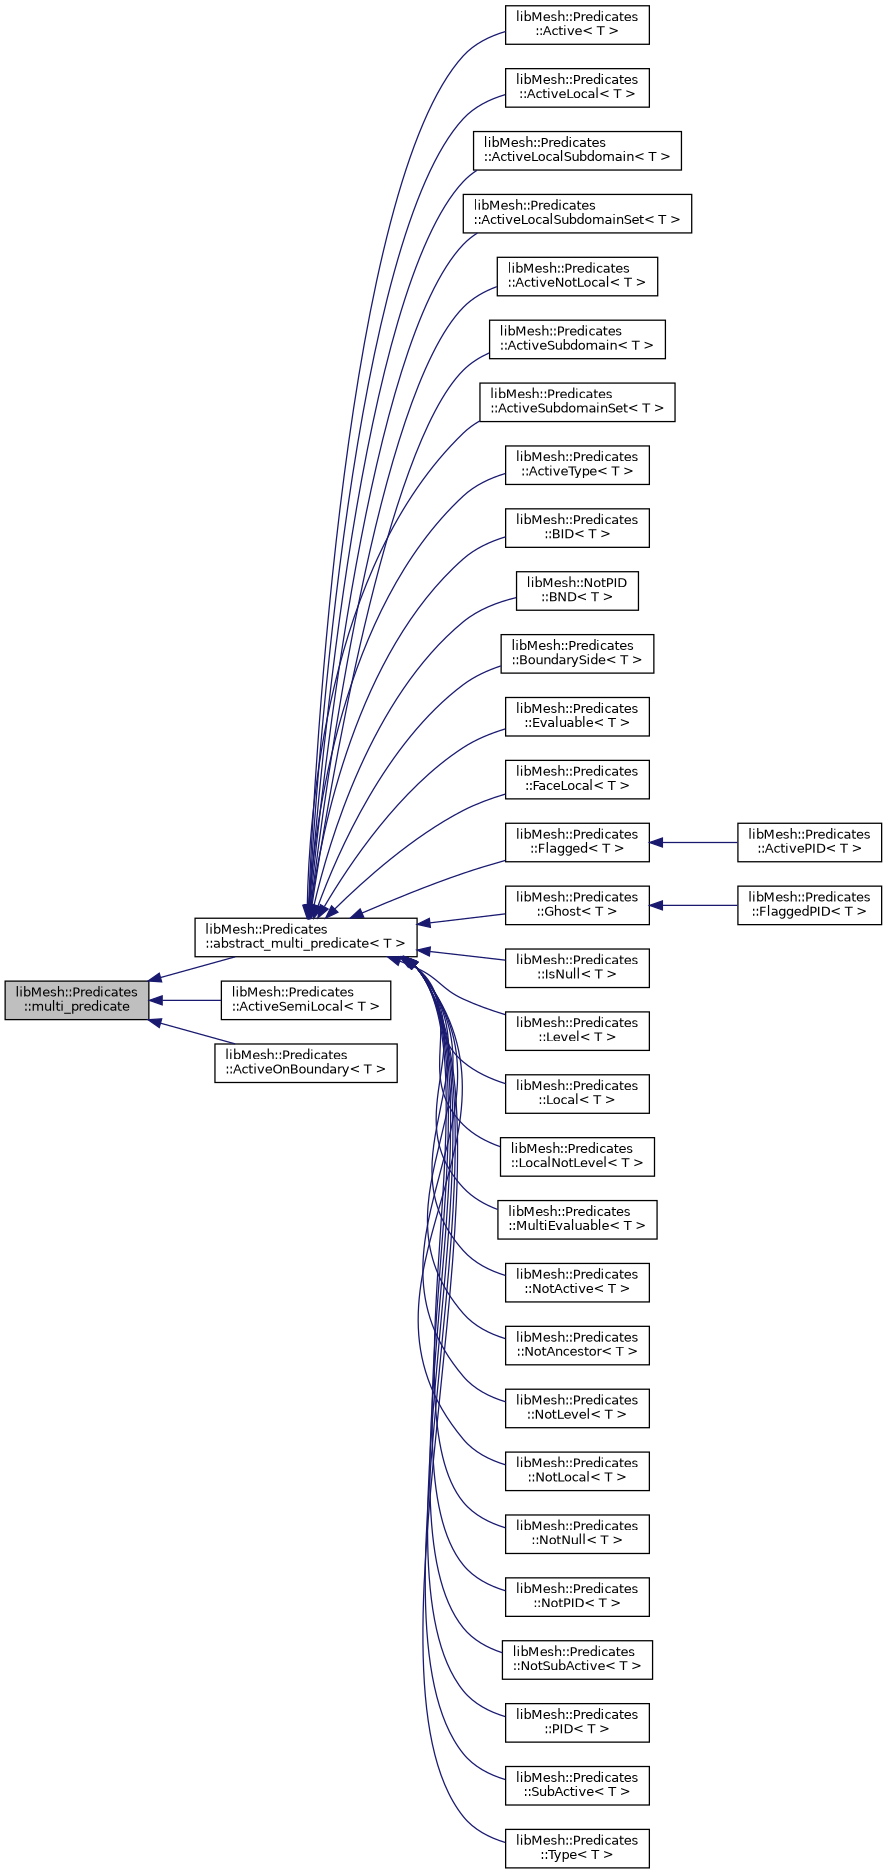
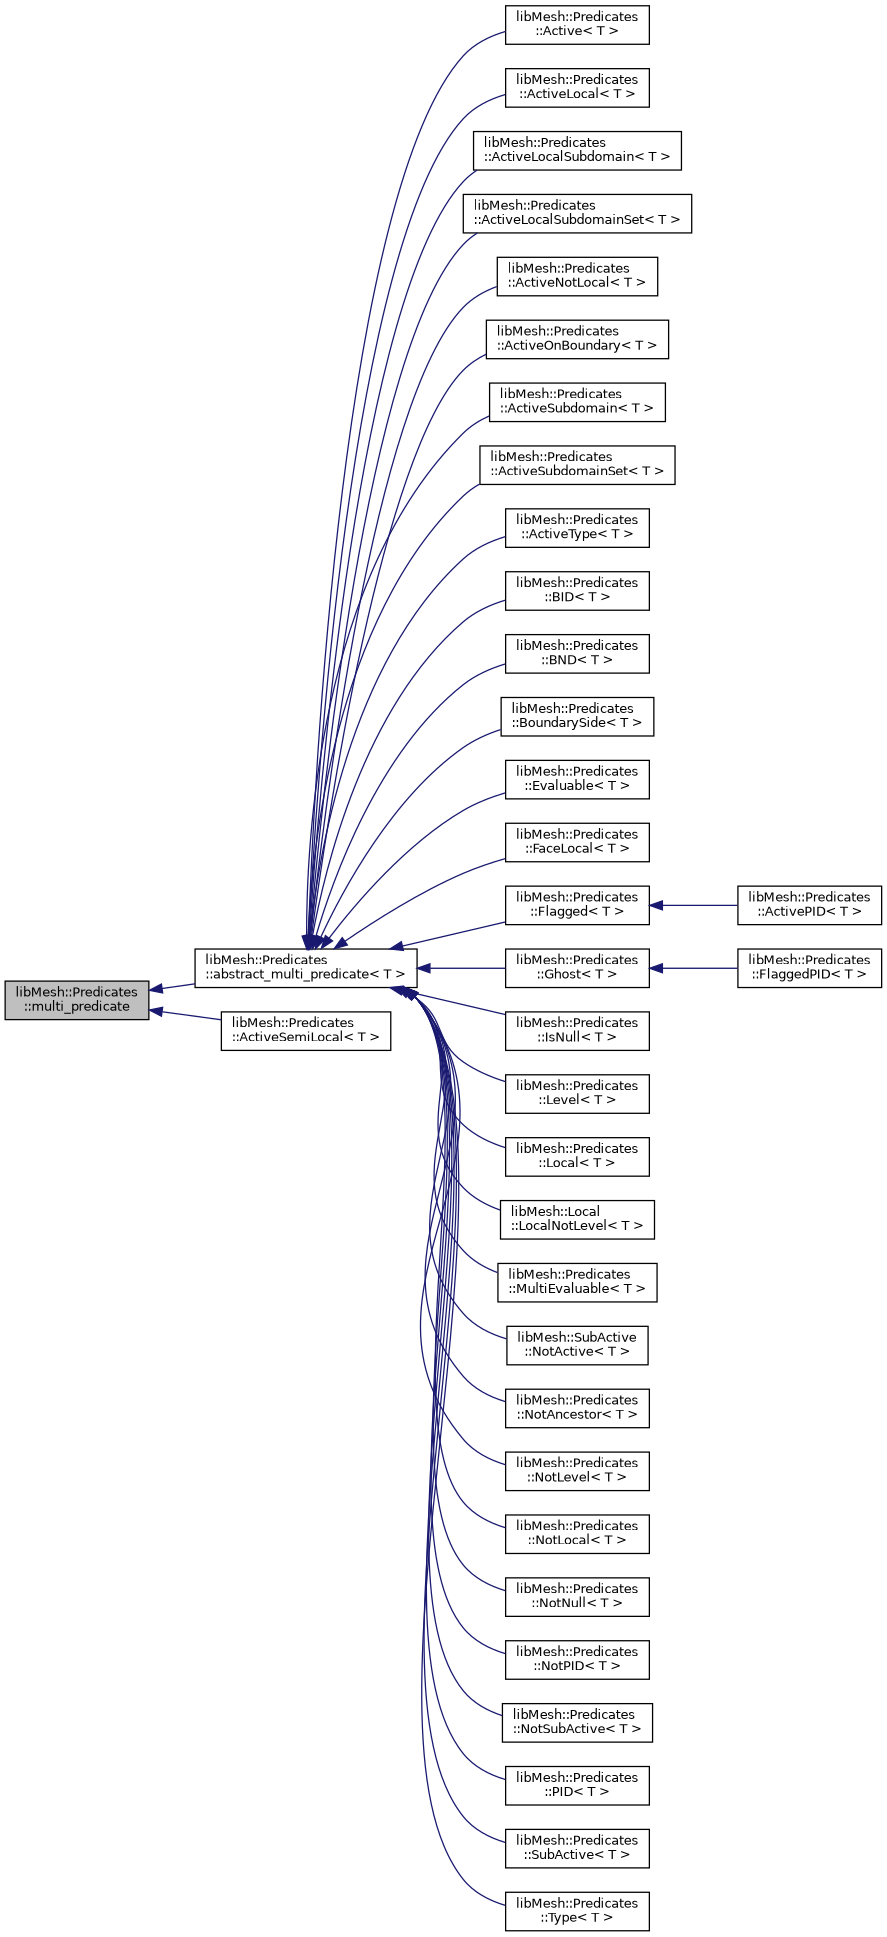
(578, 591) -> (578, 654)
(198, 1034) -> (365, 631)
(578, 1157) -> (578, 1220)
(578, 1283) -> (578, 1346)
